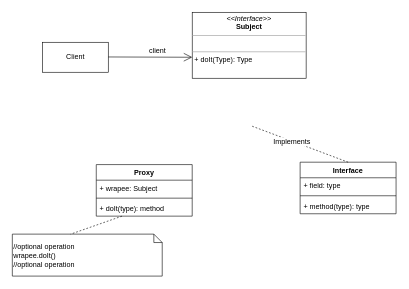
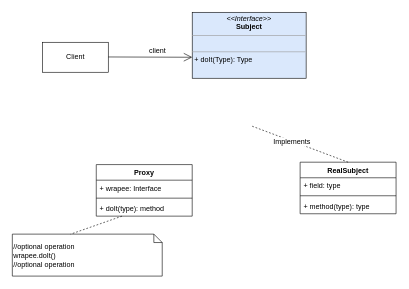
(249, 45) -> (249, 45)
(348, 170) -> (348, 170)
(131, 188) -> (135, 188)
